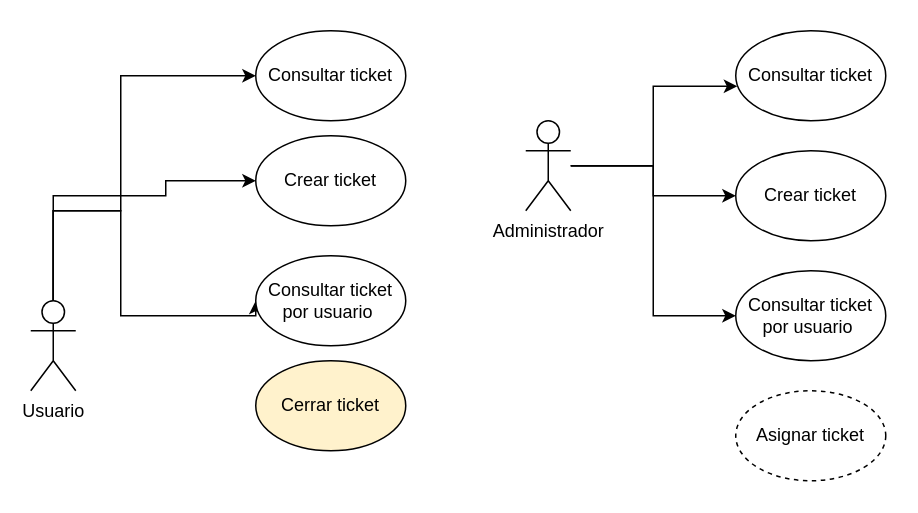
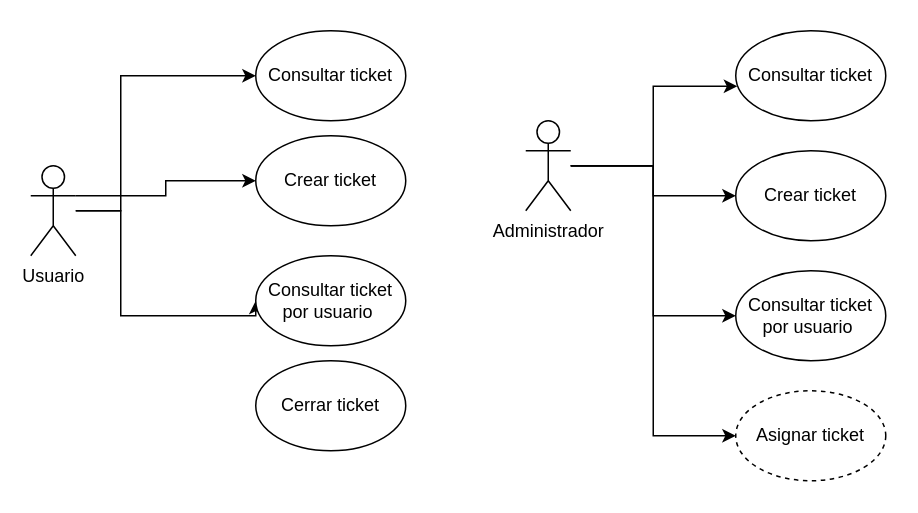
(53, 346) -> (53, 211)
(331, 406) -> (331, 406)
none -> (653, 413)
